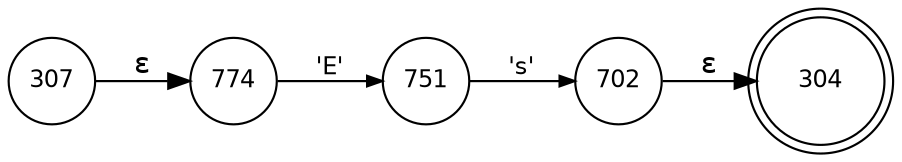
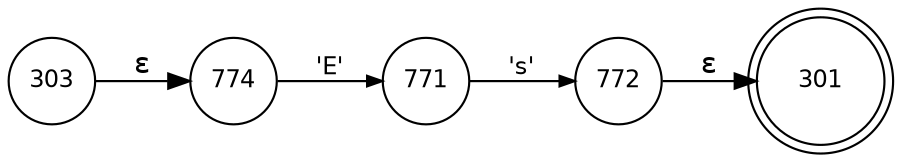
(52, 81) -> (52, 81)
(426, 81) -> (426, 81)
(618, 81) -> (618, 81)
(821, 81) -> (821, 81)
